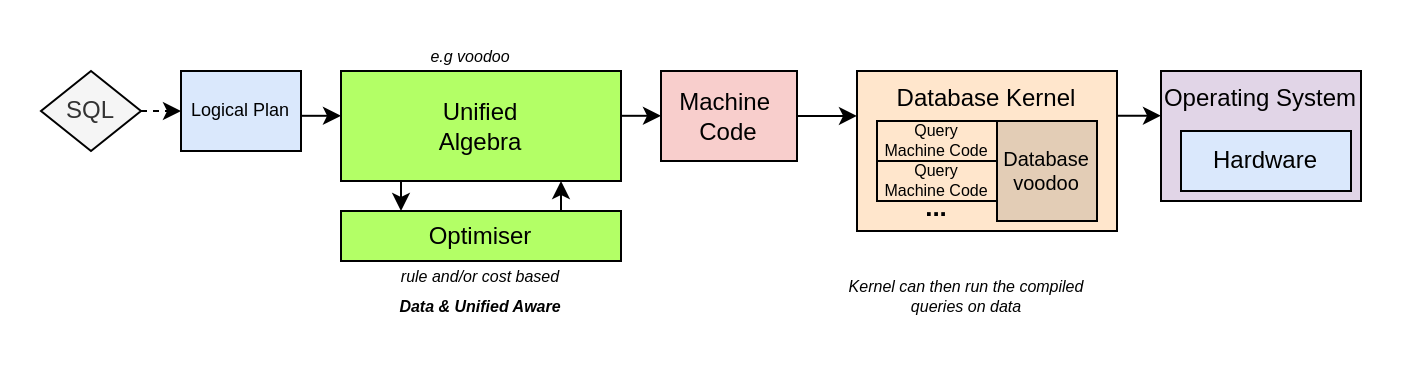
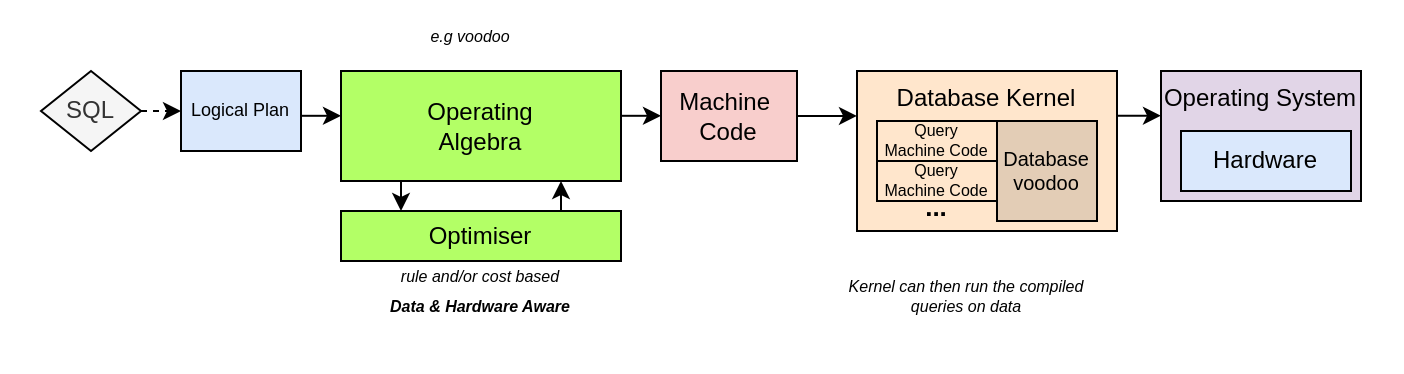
(471, 56) -> (471, 36)
(481, 127) -> (481, 127)
(481, 307) -> (481, 307)
